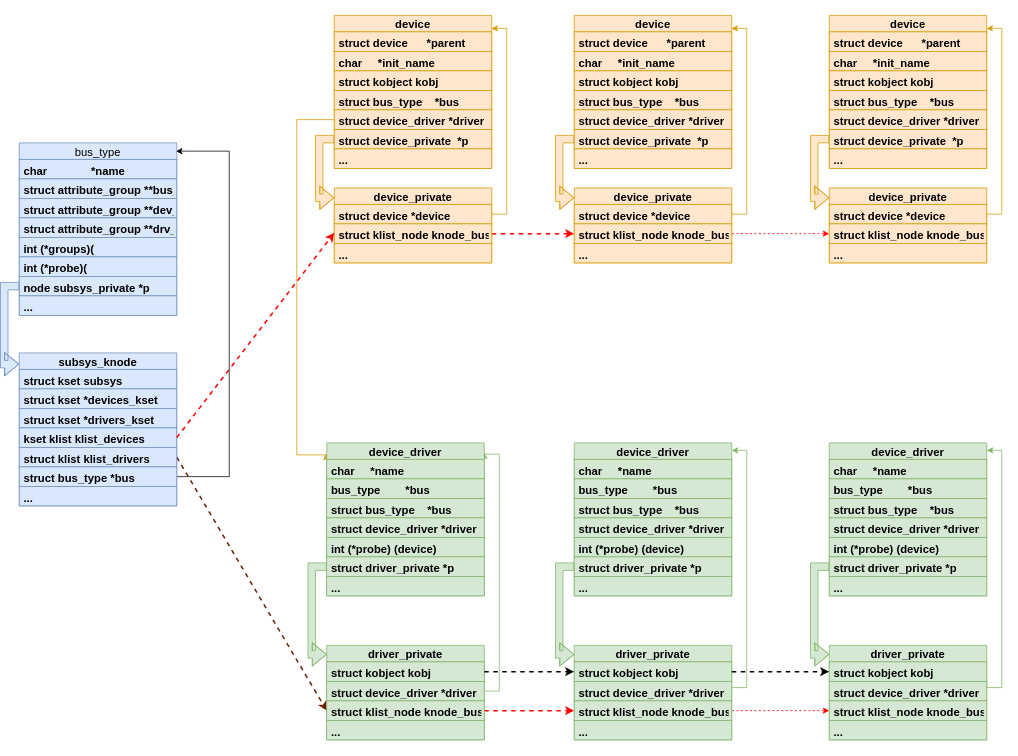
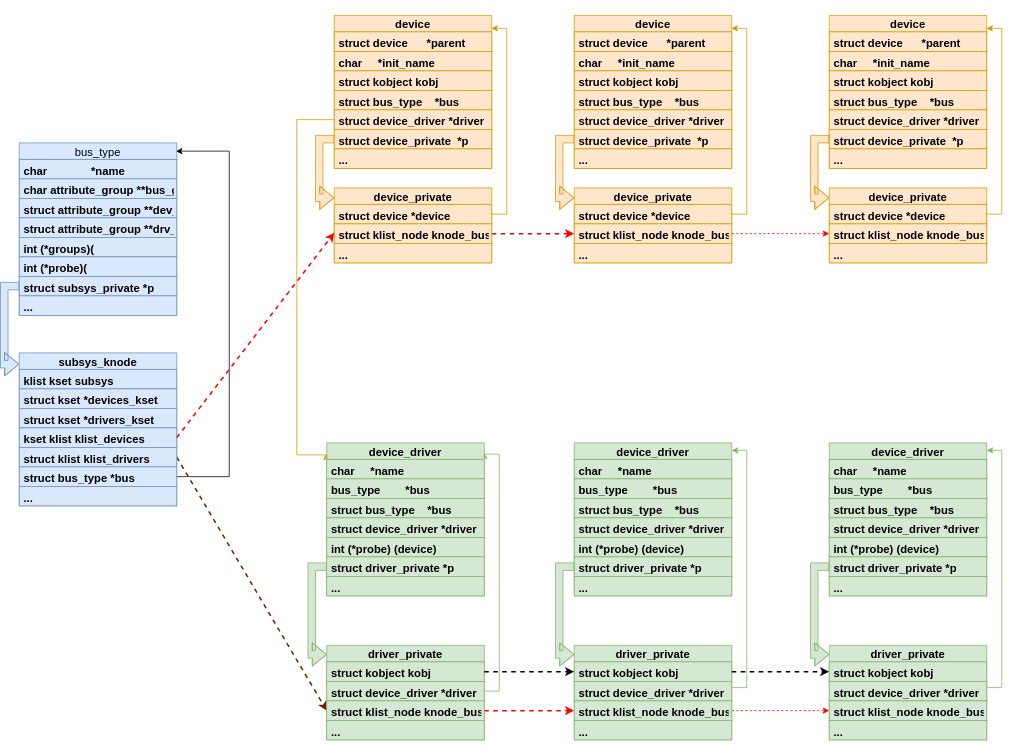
(129, 191) -> (123, 191)
(88, 288) -> (94, 288)
(77, 381) -> (71, 381)
